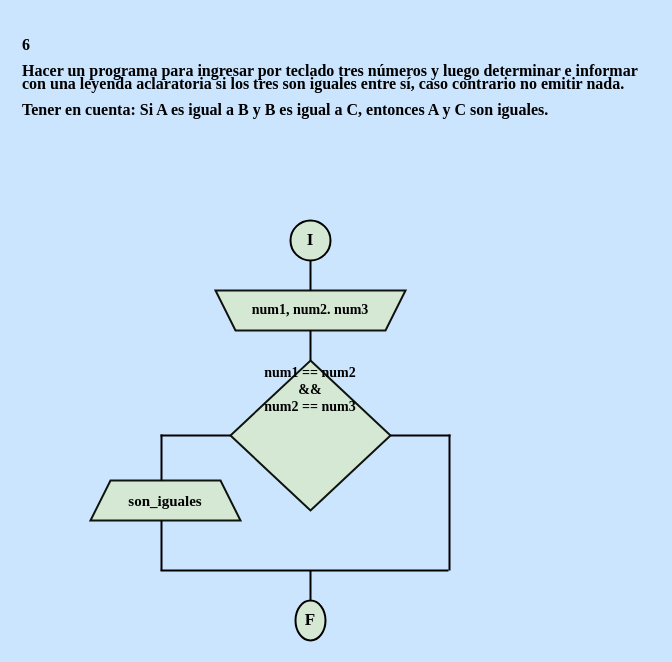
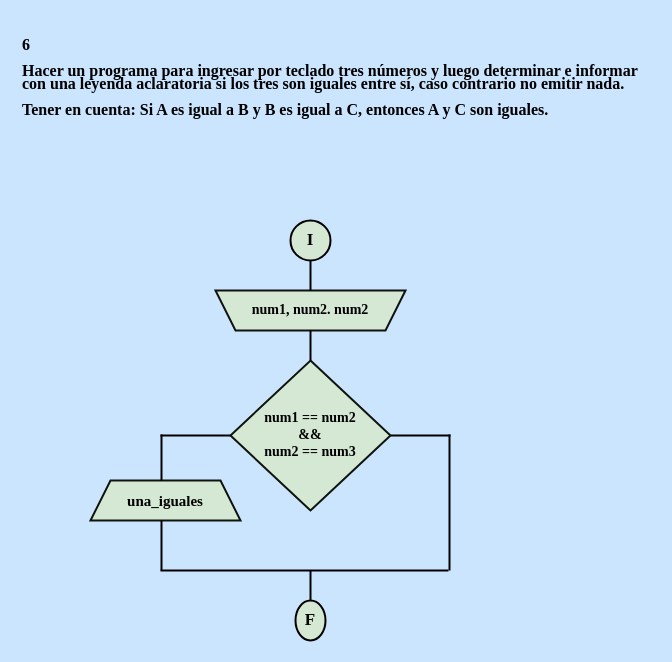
(311, 311) -> (311, 311)
(311, 391) -> (311, 436)
(166, 501) -> (166, 501)
